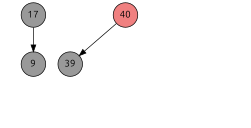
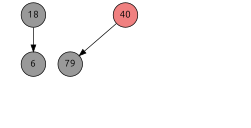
(33, 15) -> (33, 15)
(33, 64) -> (33, 64)
(70, 64) -> (70, 64)
